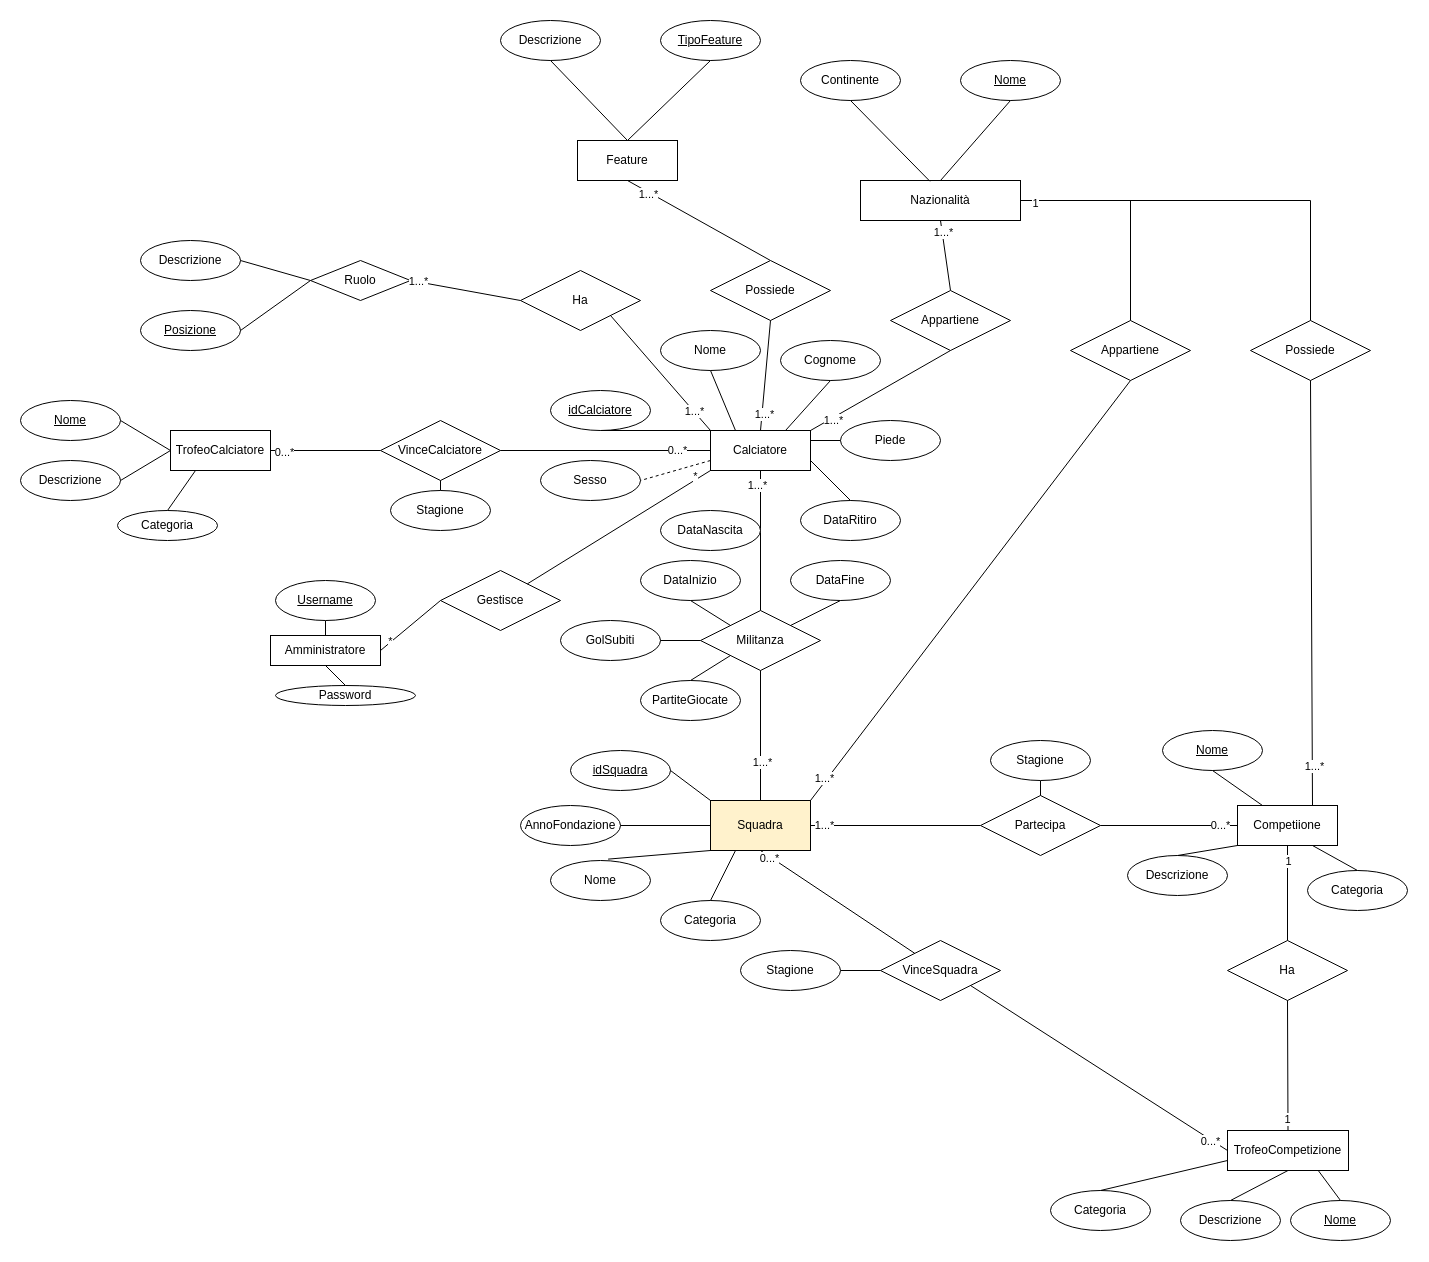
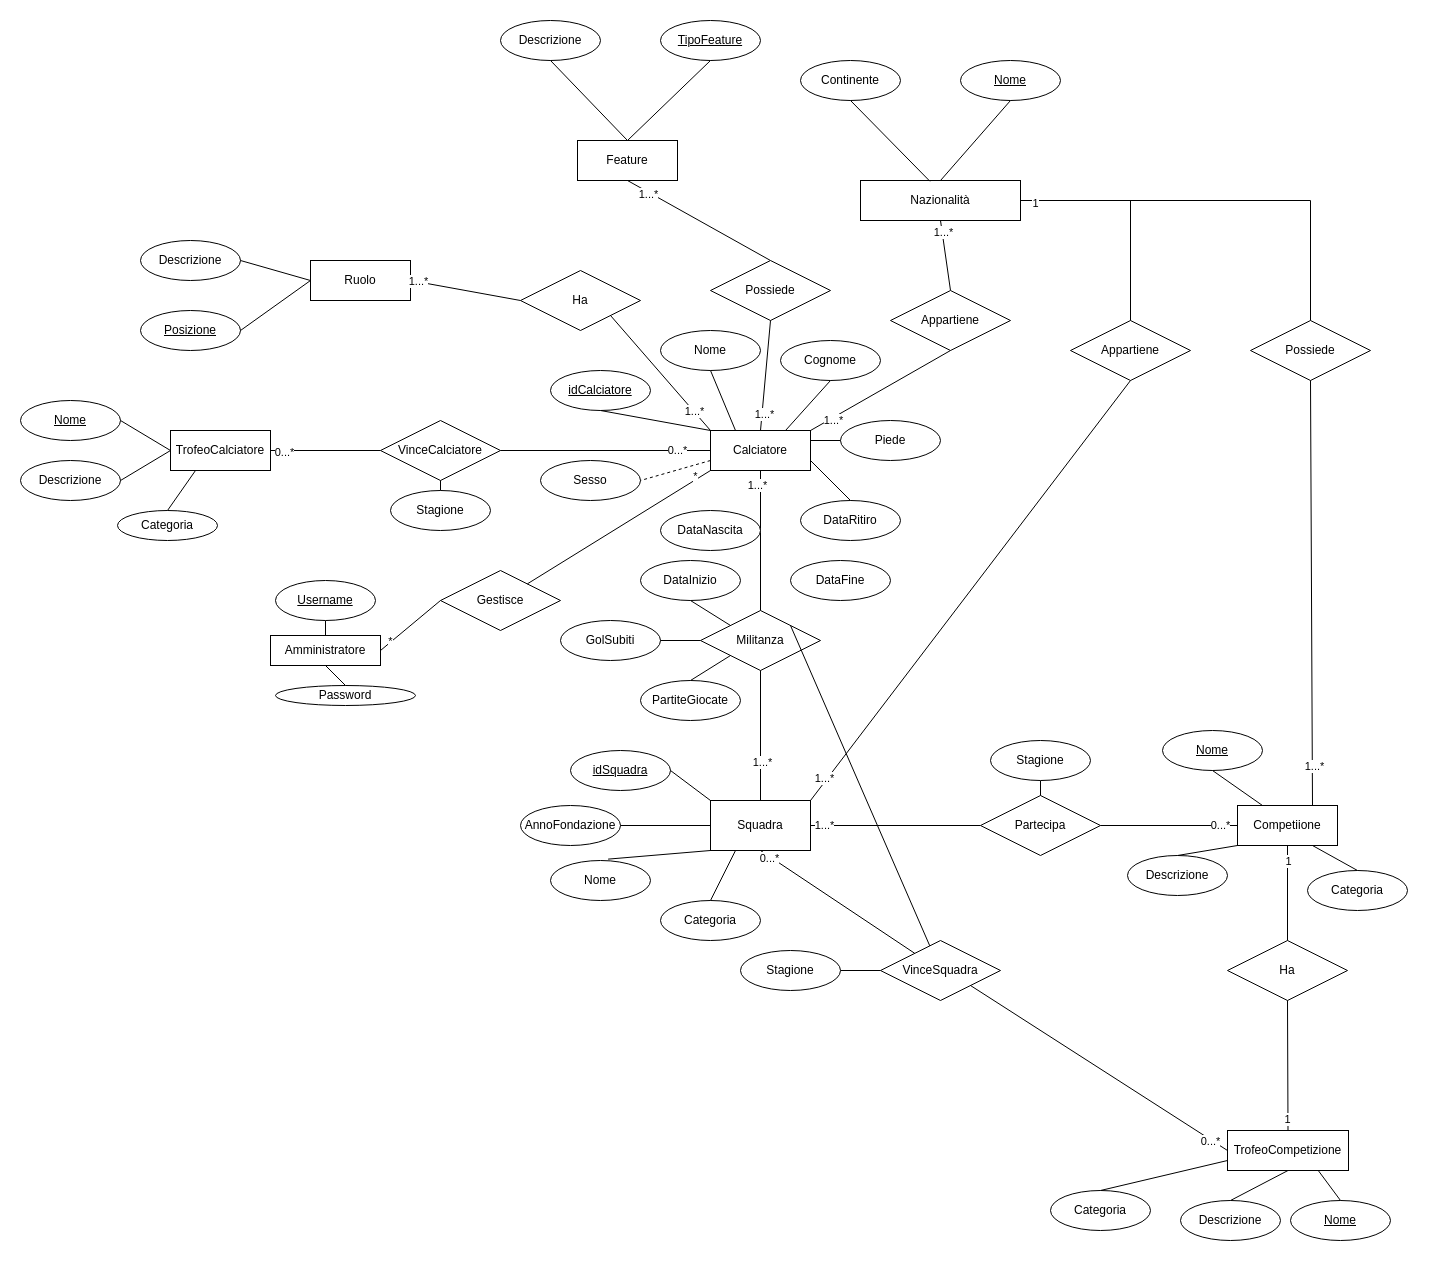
(361, 281) -> (361, 281)
(601, 411) -> (601, 391)
(815, 613) -> (860, 785)
(761, 826) -> (761, 826)
